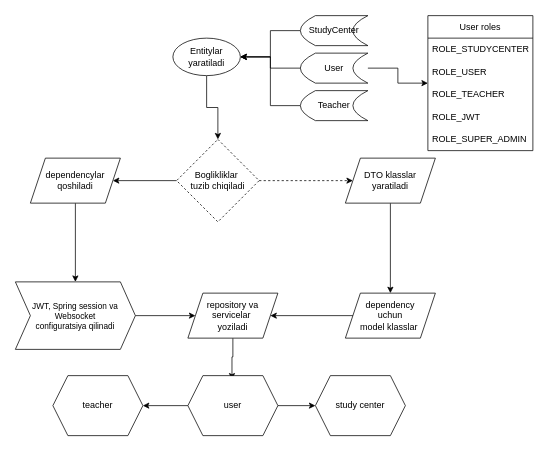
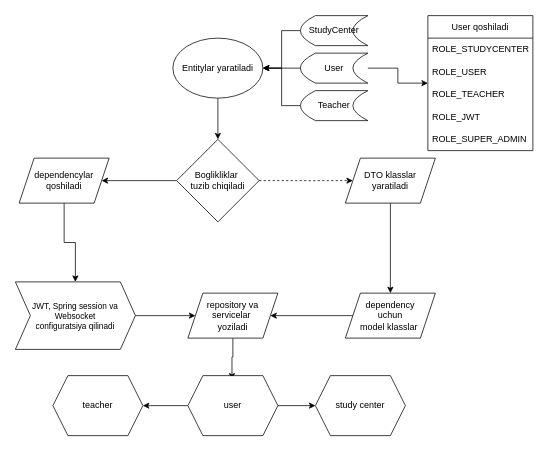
(480, 27) -> (480, 27)
(207, 57) -> (218, 68)
(75, 180) -> (64, 180)
(218, 180) -> (218, 180)
